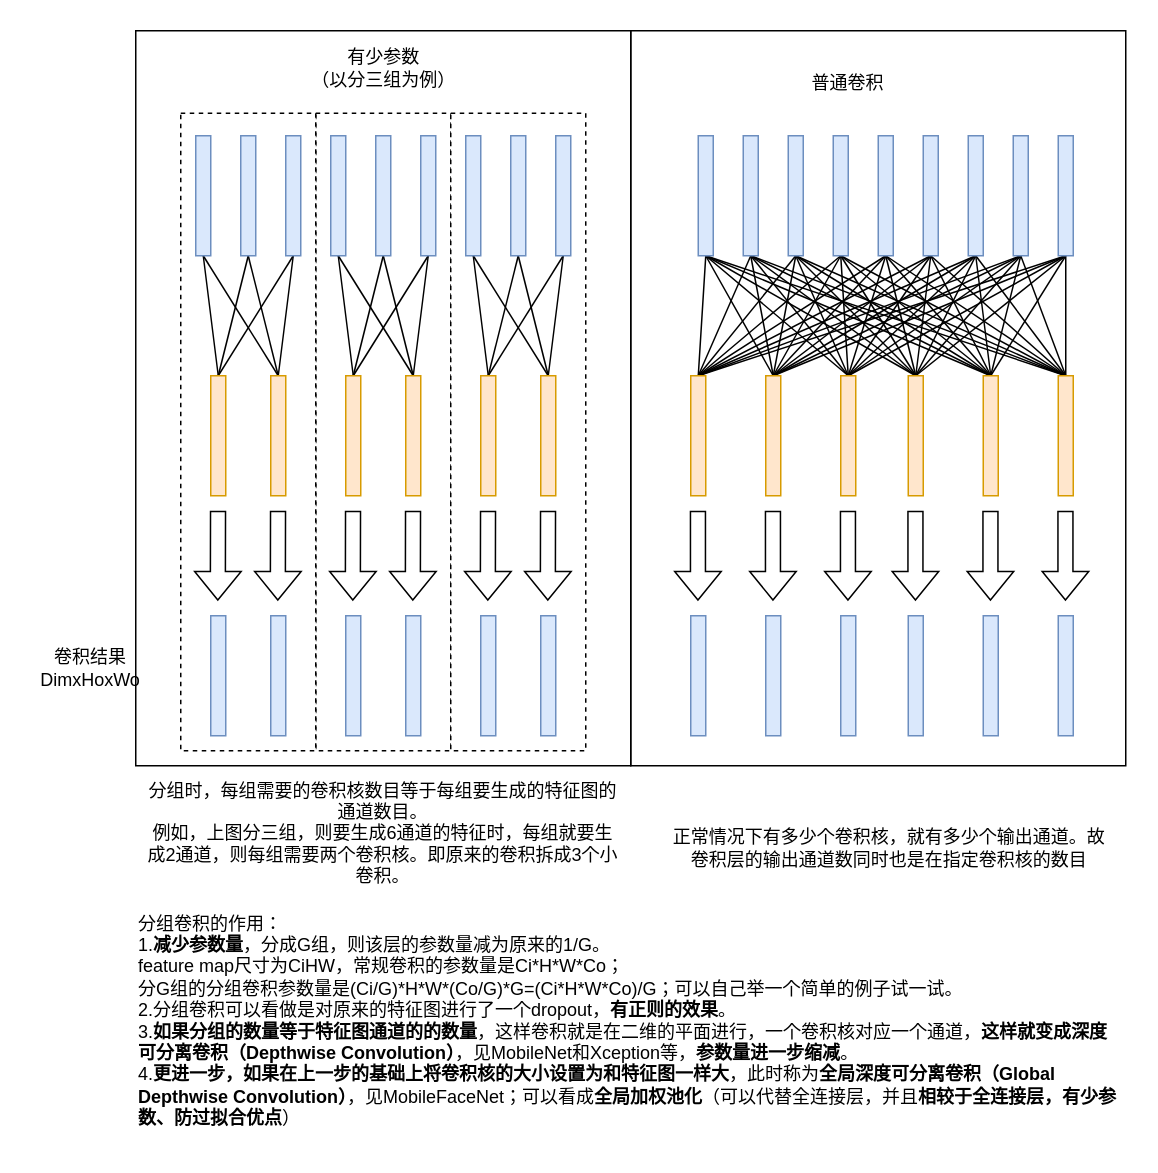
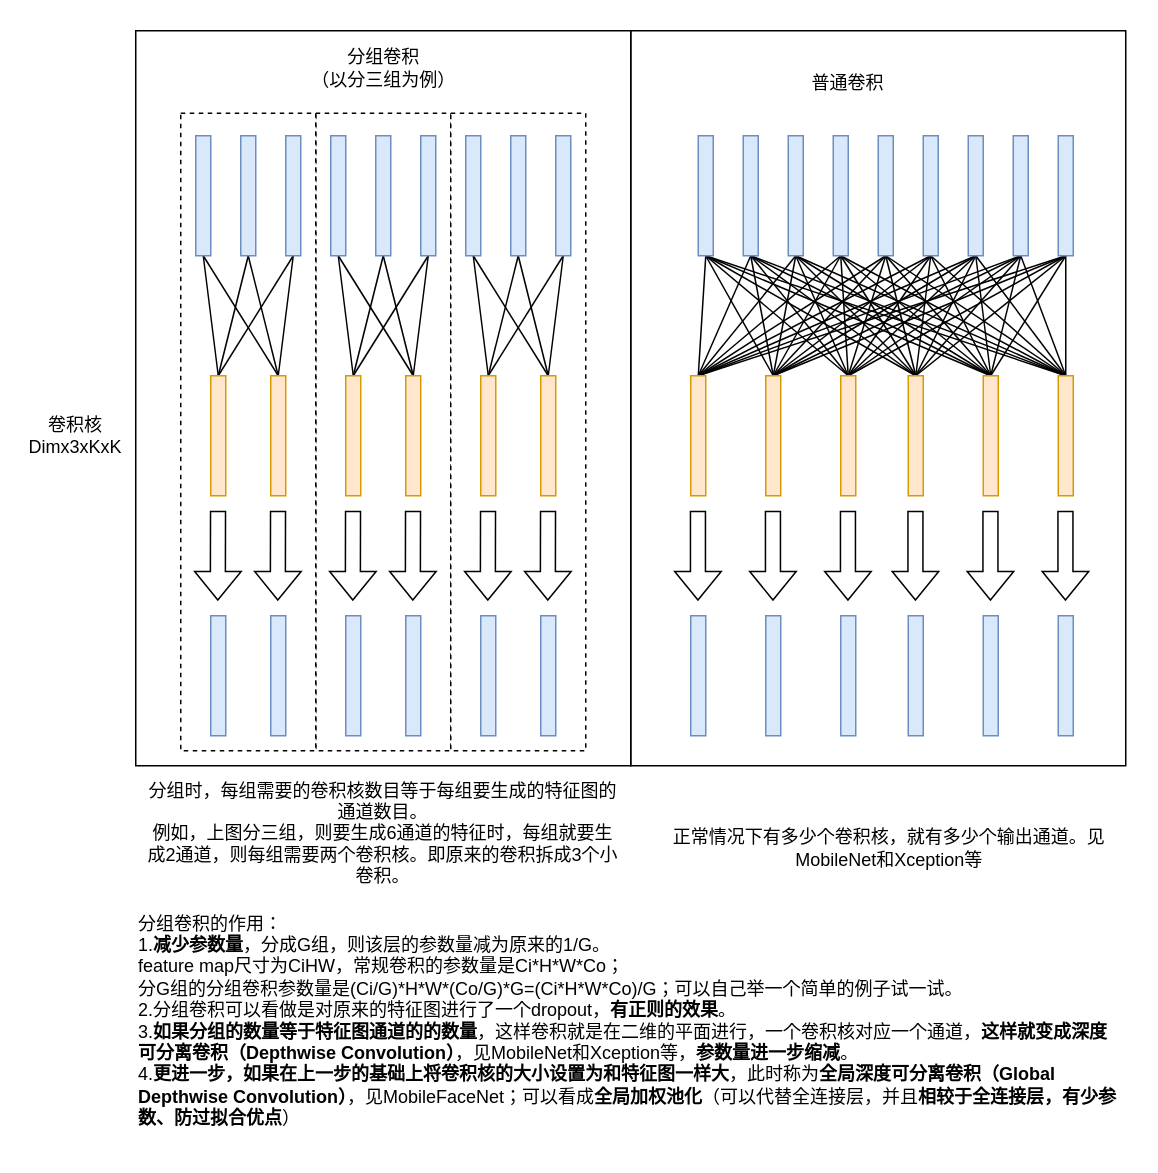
(384, 68) -> (384, 68)
none -> (76, 436)
(91, 668) -> none
(890, 848) -> (890, 848)
